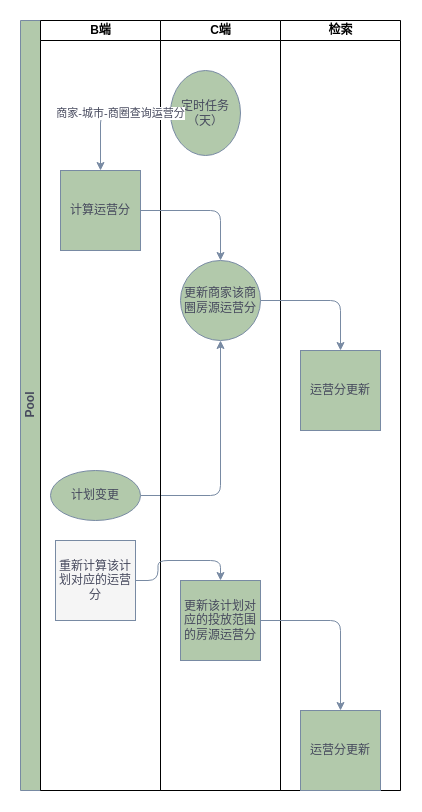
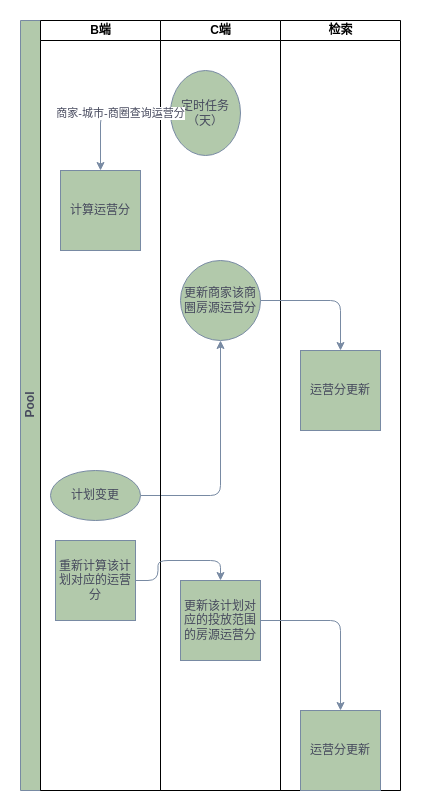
(197, 211) -> none
(96, 581) -> (96, 581)
